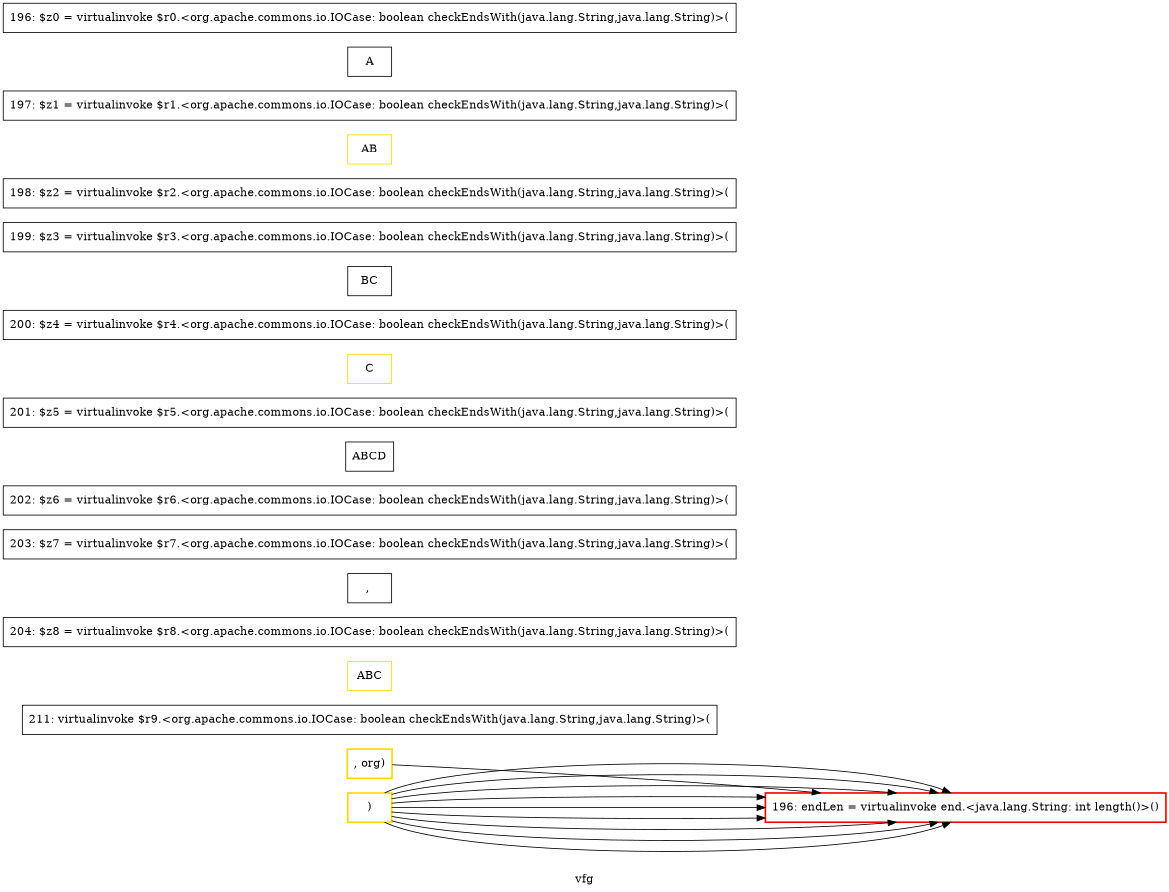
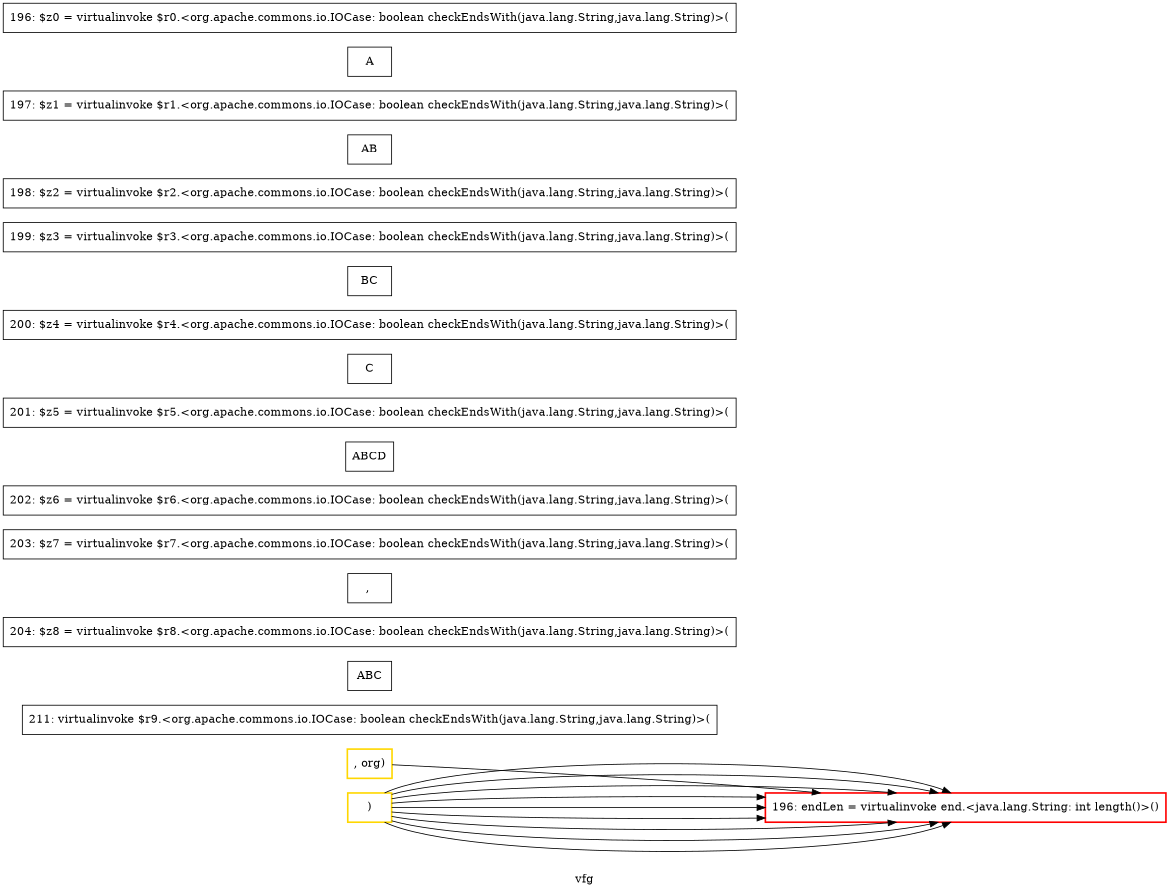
(370, 149) -> (370, 149)
(370, 369) -> (370, 369)
(370, 676) -> (370, 676)
